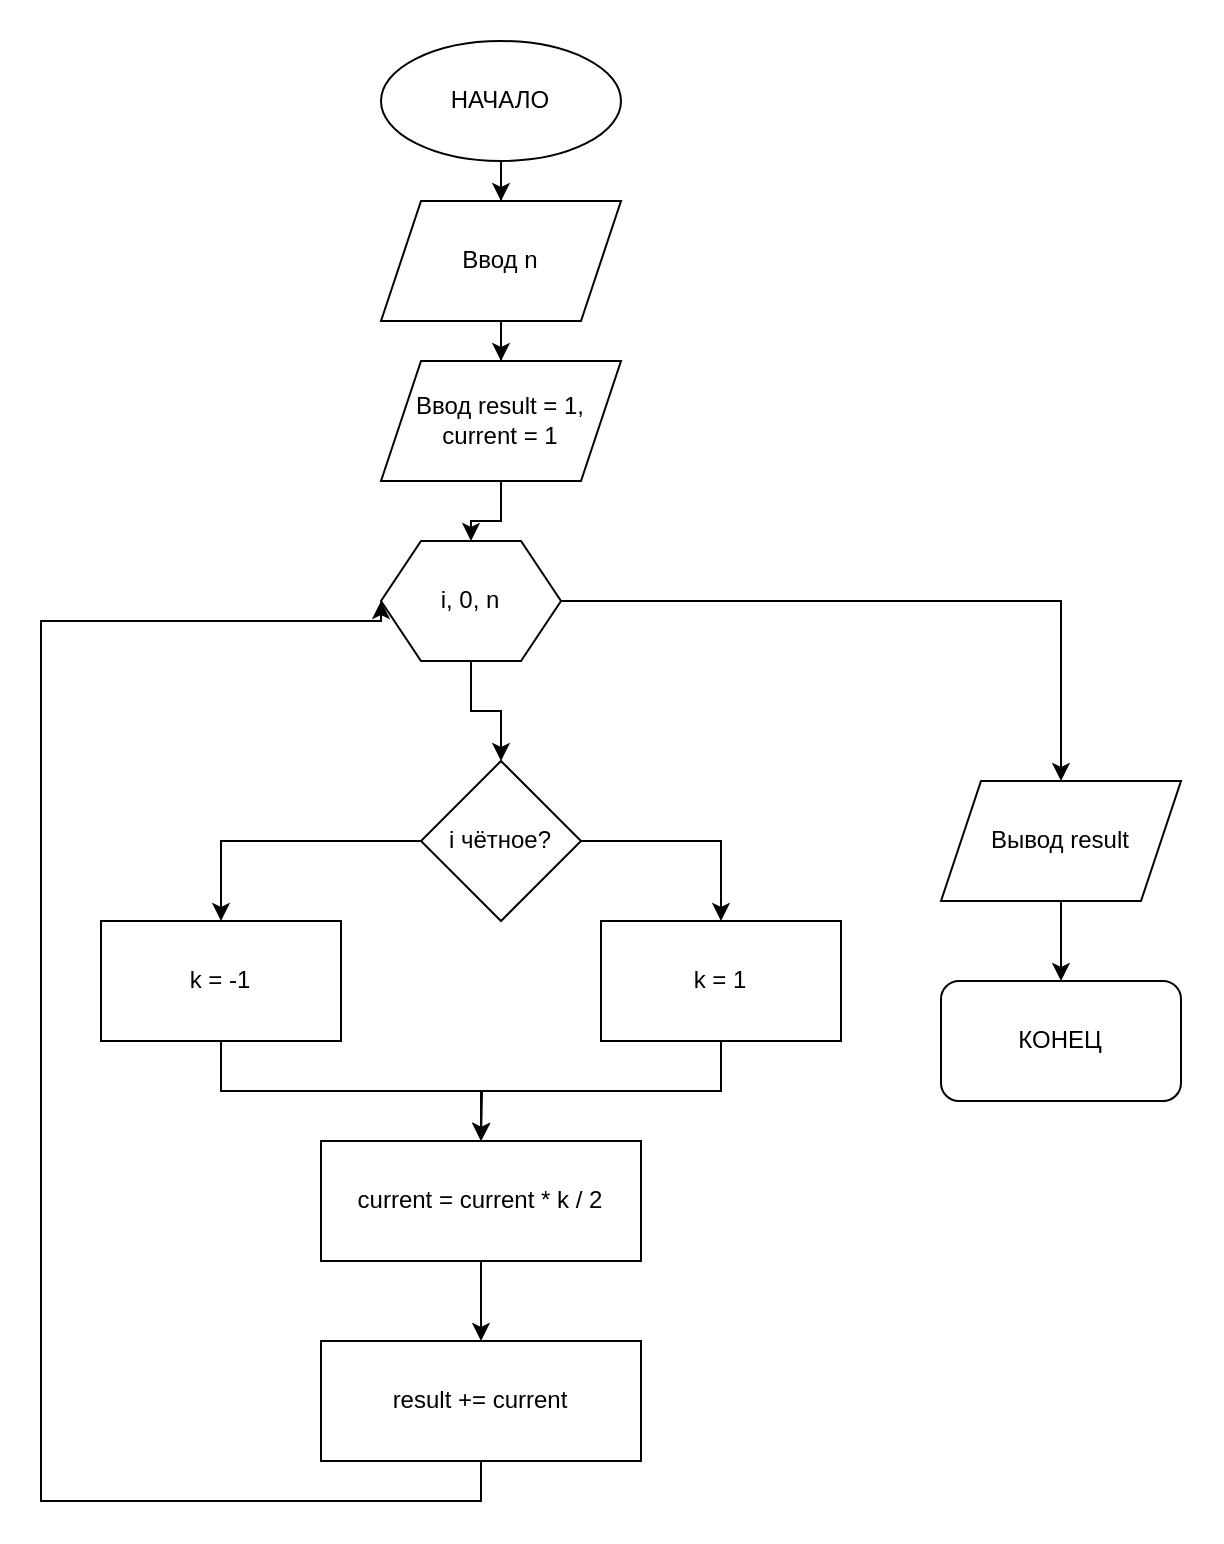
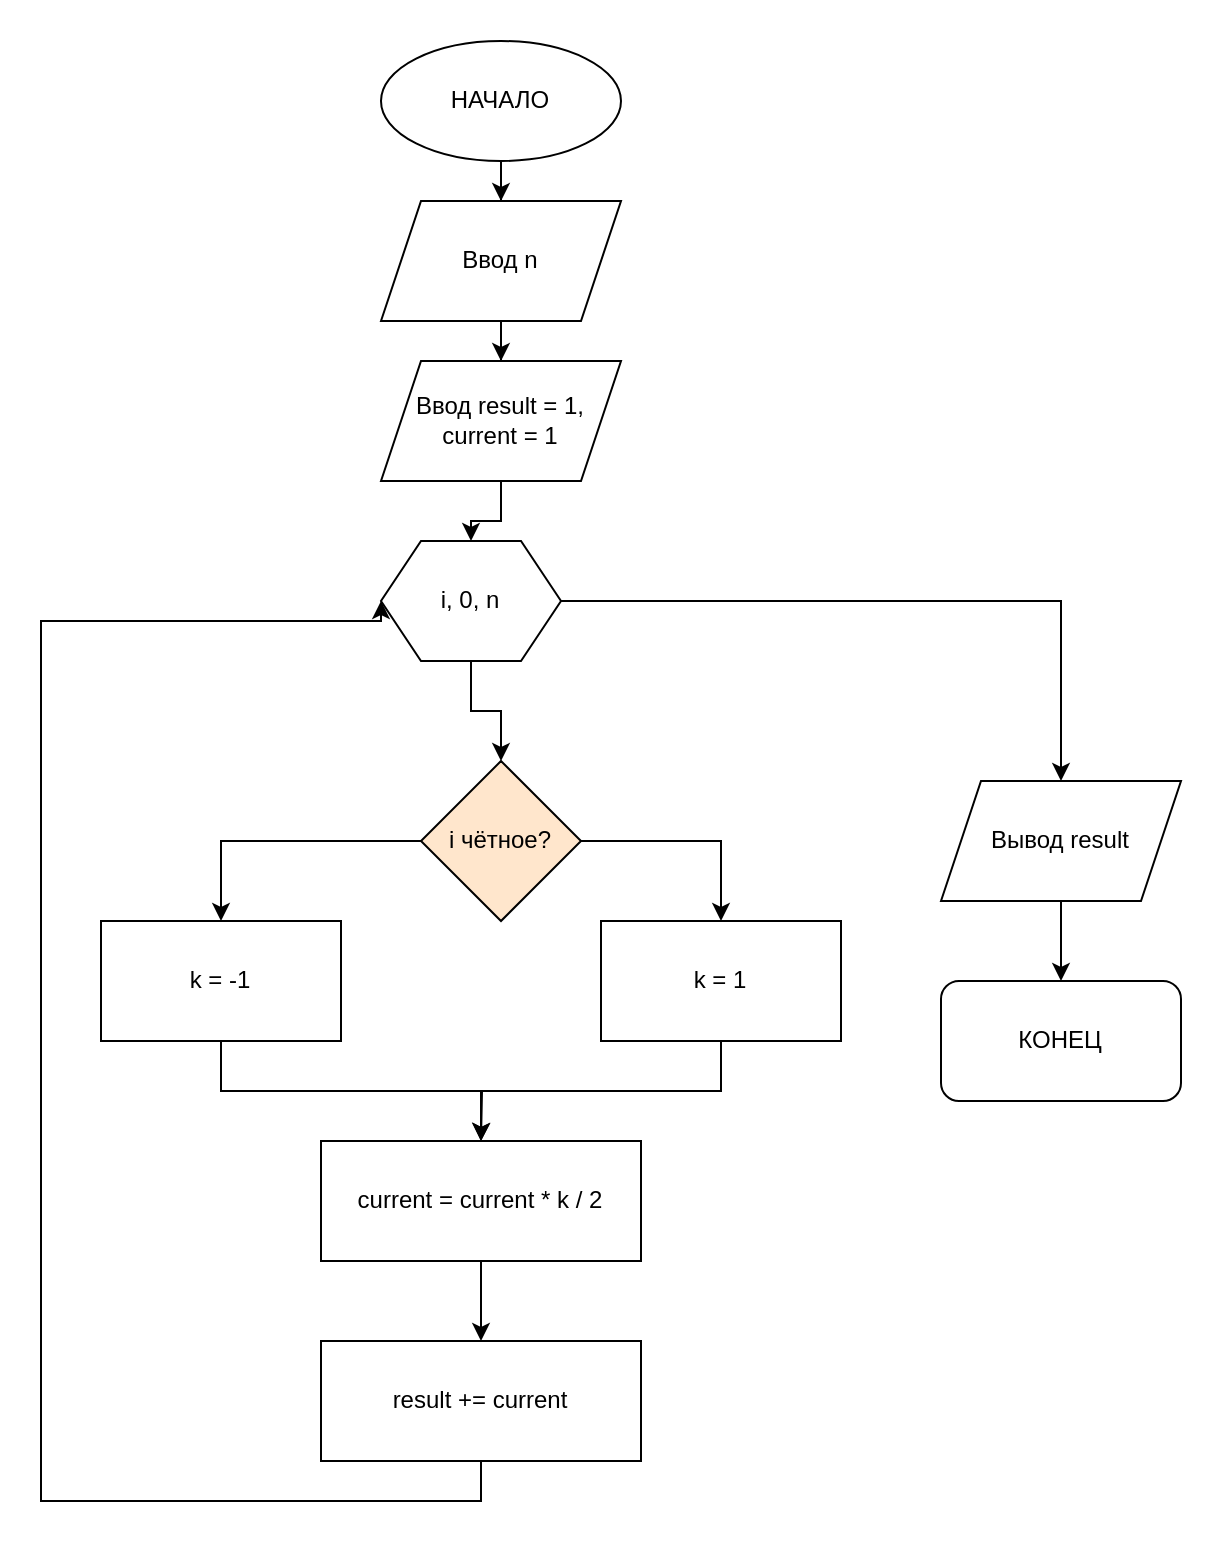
(501, 841) -> (501, 841)
